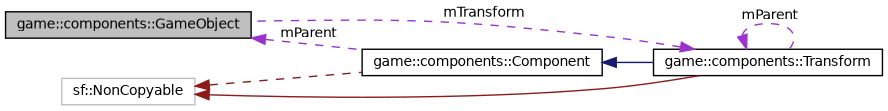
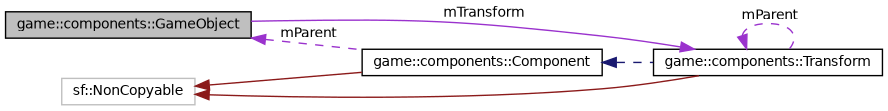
(467, 23) -> (467, 23)
(635, 62) -> (635, 62)
(286, 79) -> (286, 79)
